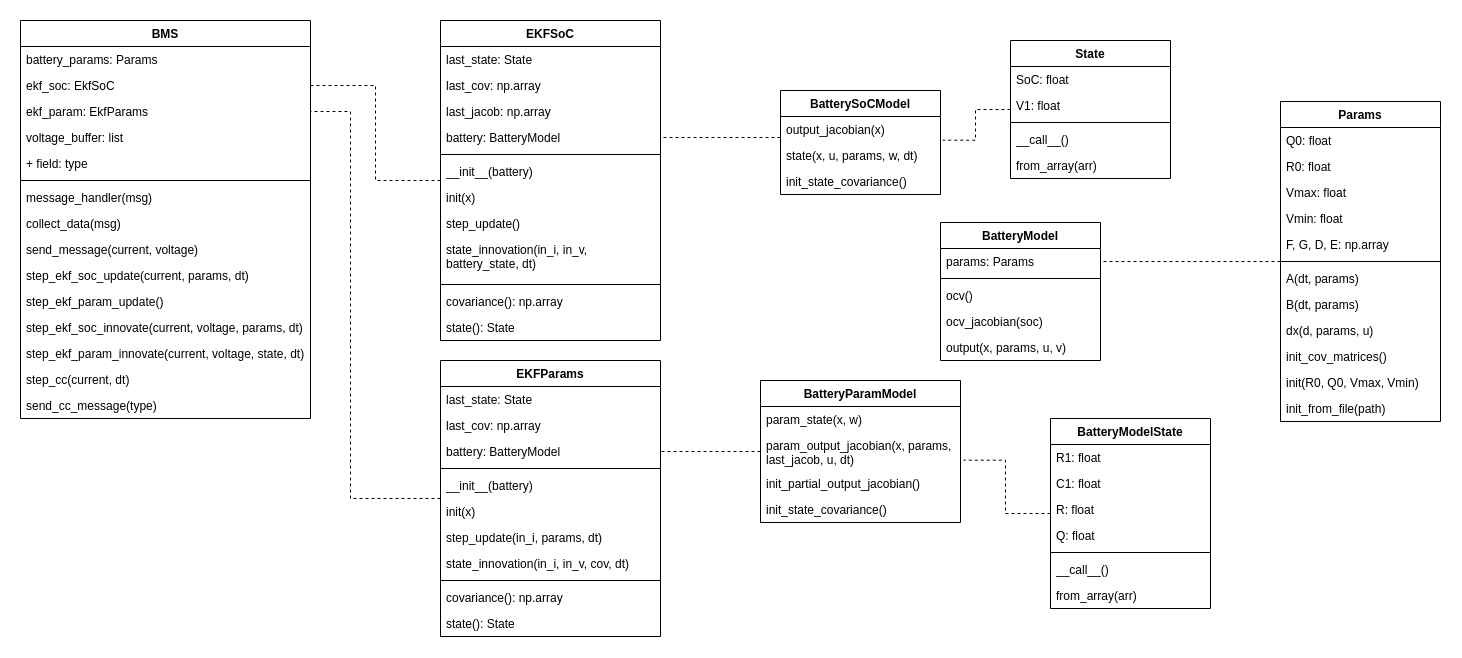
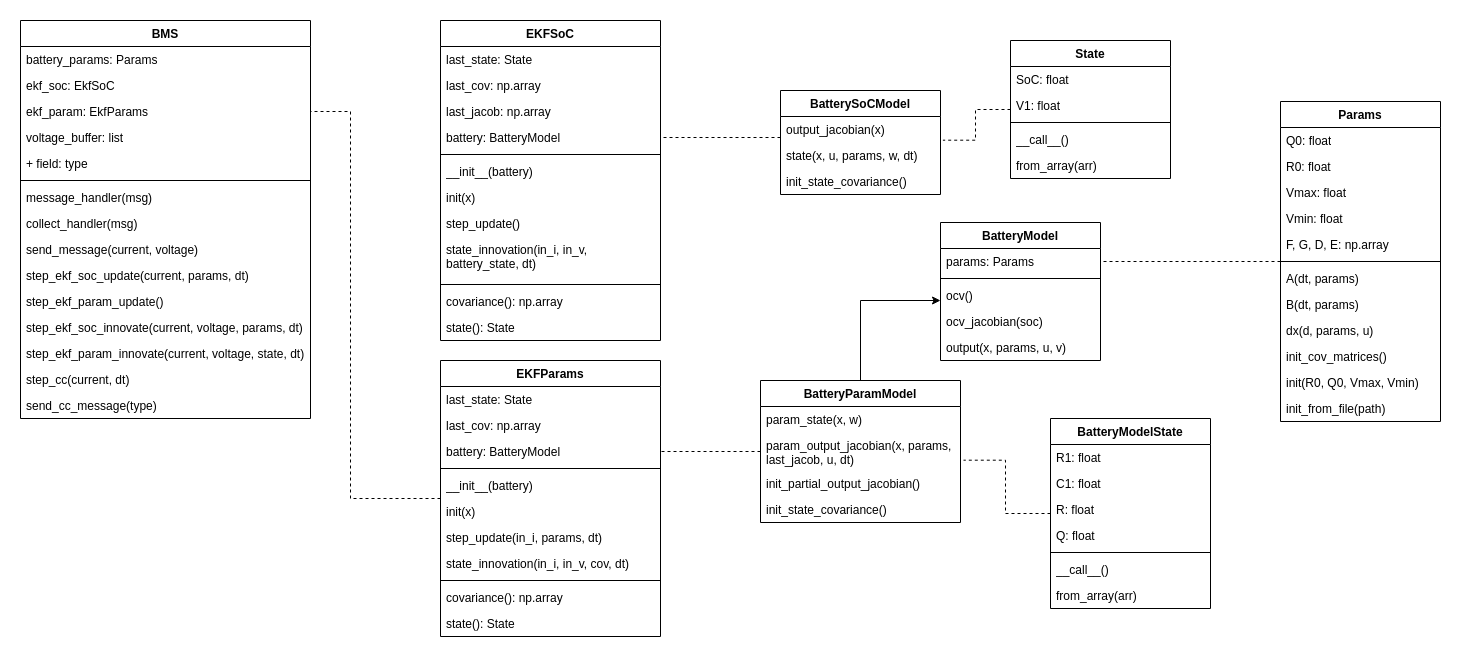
(376, 133) -> none
(81, 225) -> (89, 225)
none -> (861, 304)
